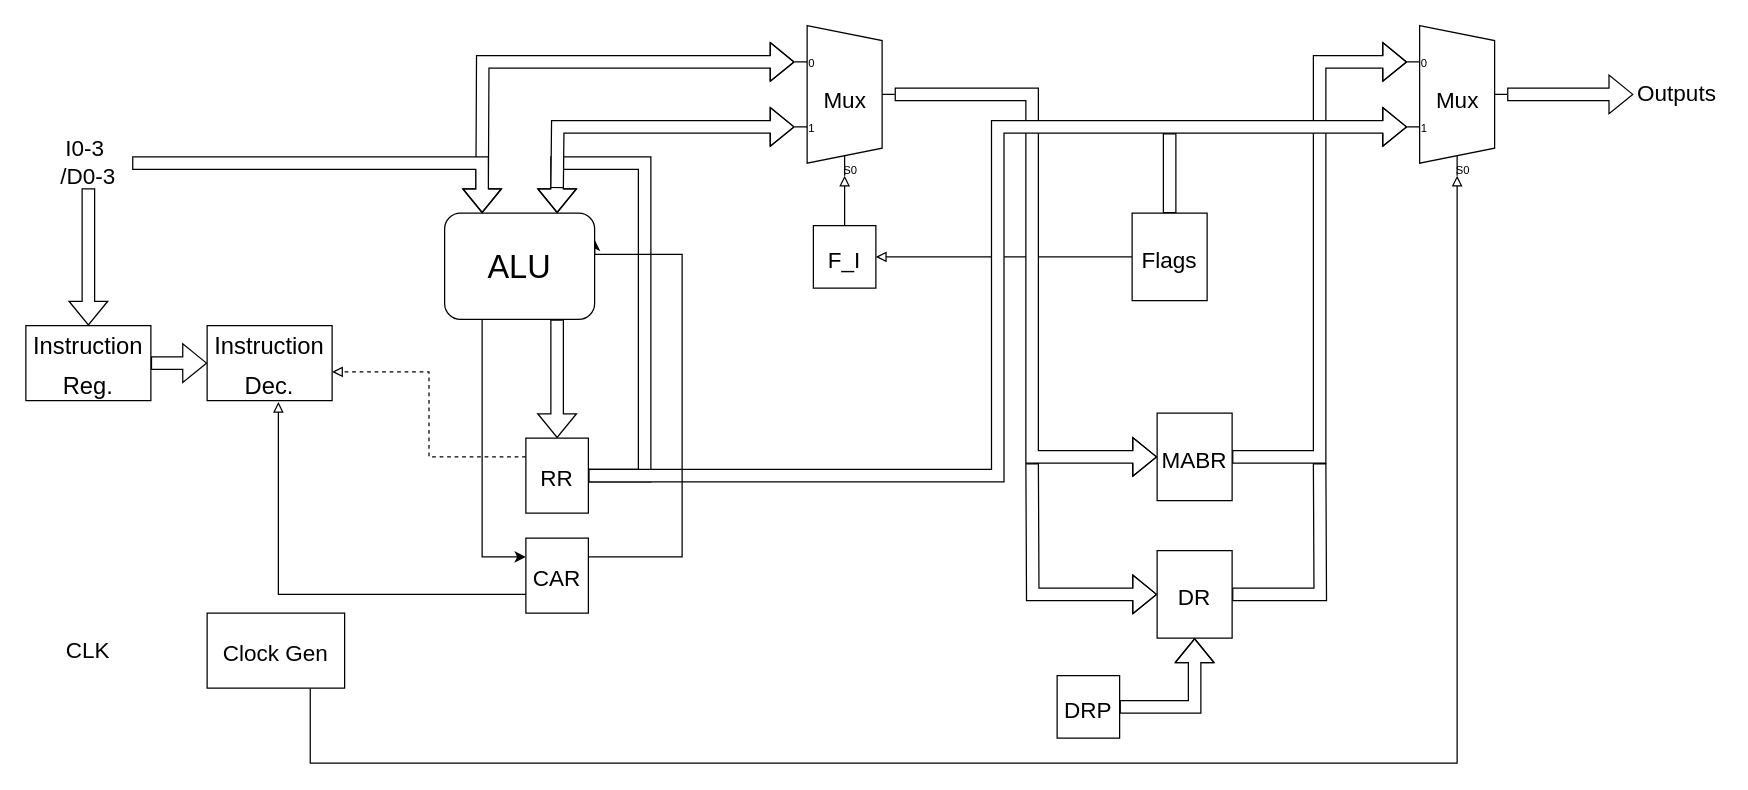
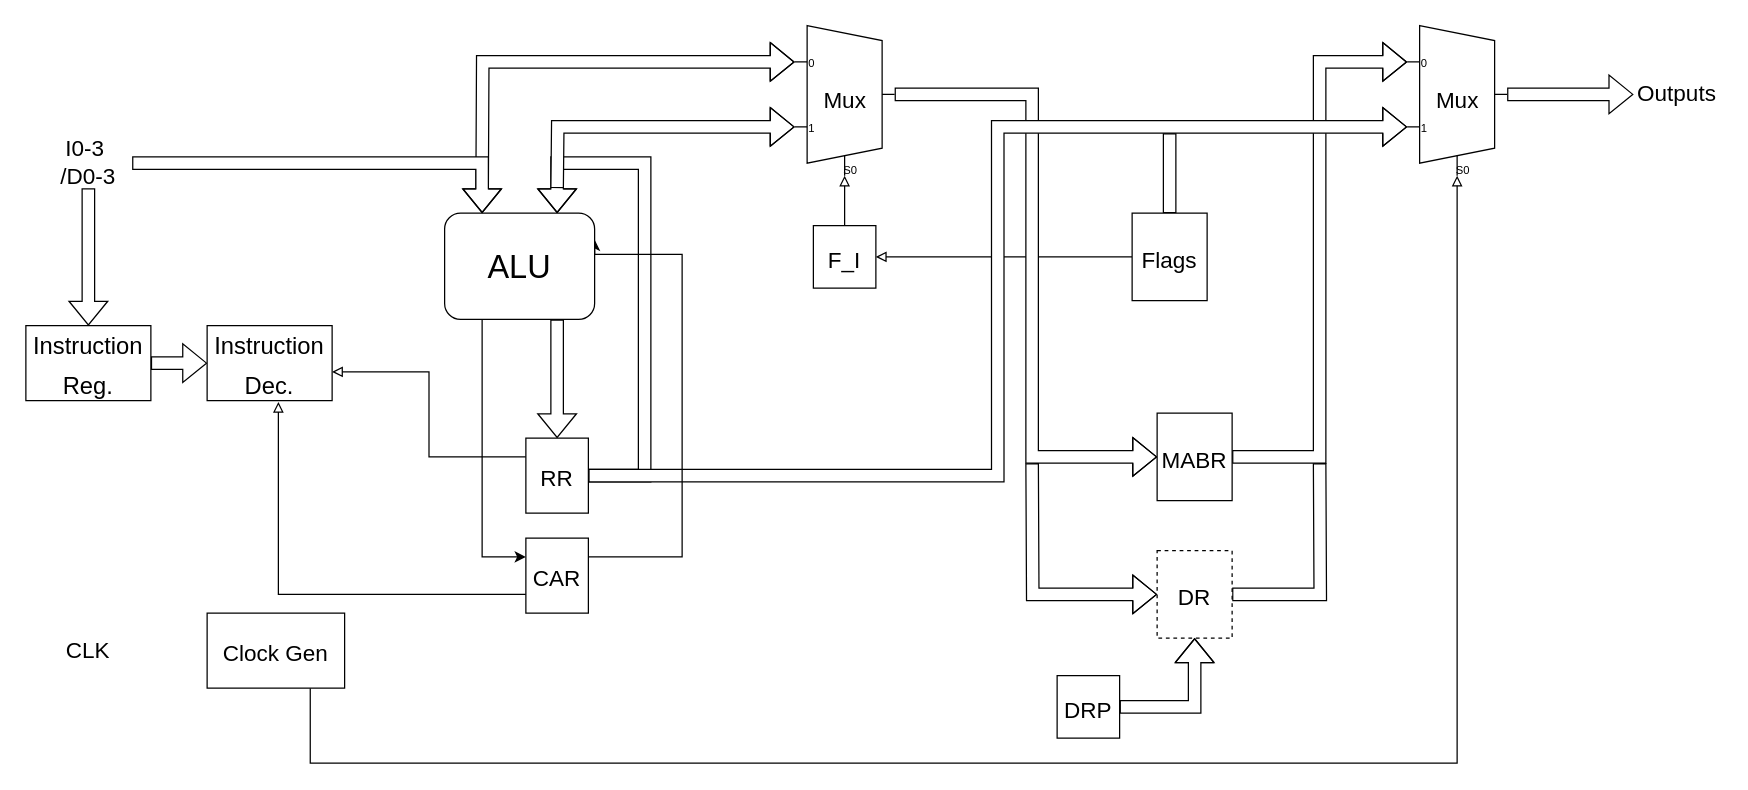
(429, 418) -> (429, 418)
(1194, 594) -> (1194, 594)
